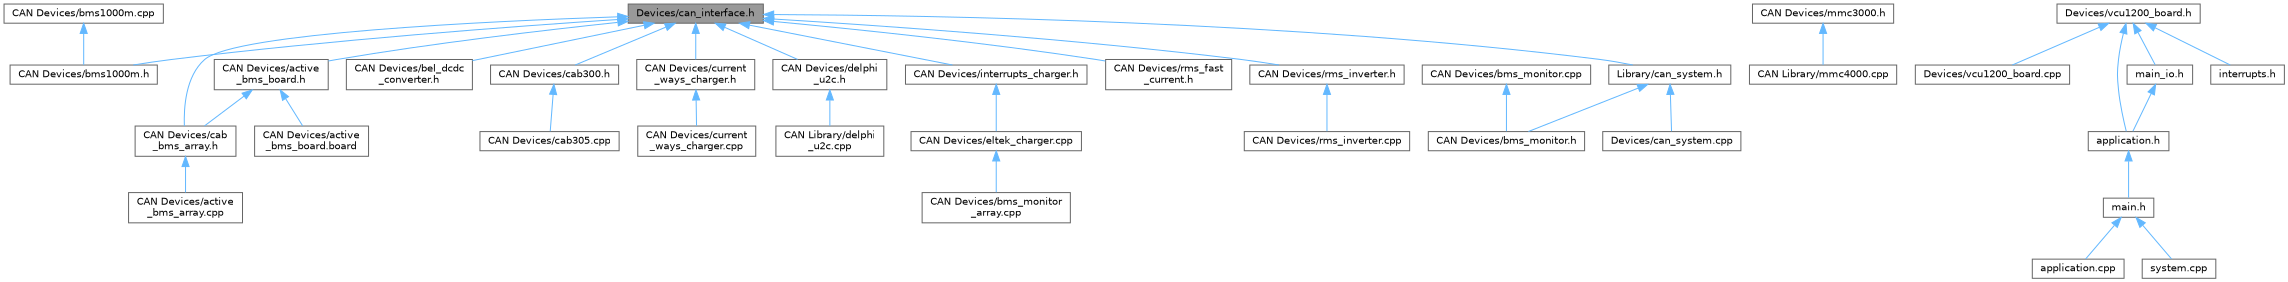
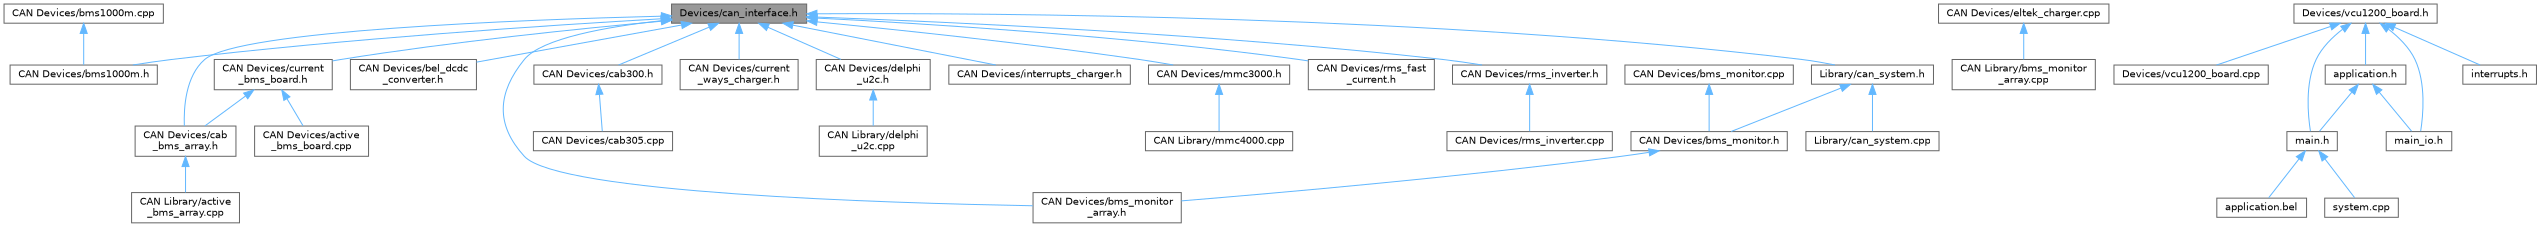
none -> (995, 41)
(271, 75) -> (273, 75)
none -> (2311, 75)
(2142, 112) -> (2395, 112)
(996, 113) -> none
(312, 141) -> (312, 141)
(697, 141) -> none
(1672, 141) -> (1872, 141)
(186, 208) -> (186, 208)
(996, 208) -> (2024, 75)
none -> (1107, 208)
(2078, 269) -> (2262, 208)
